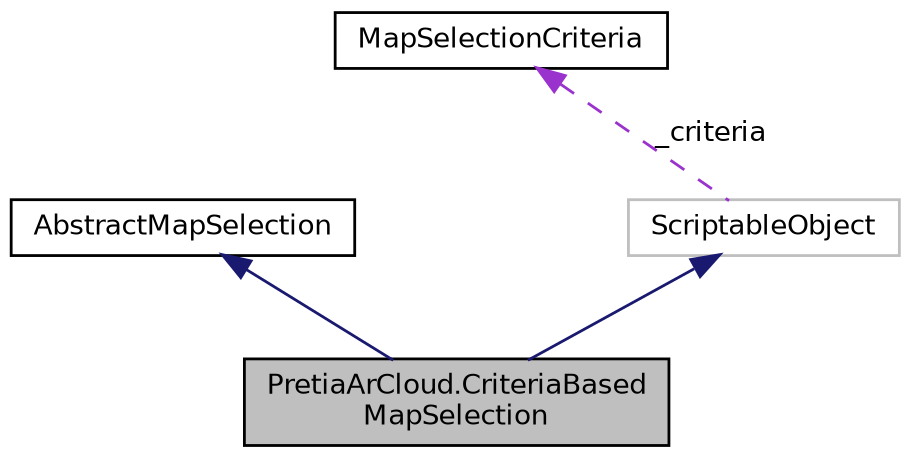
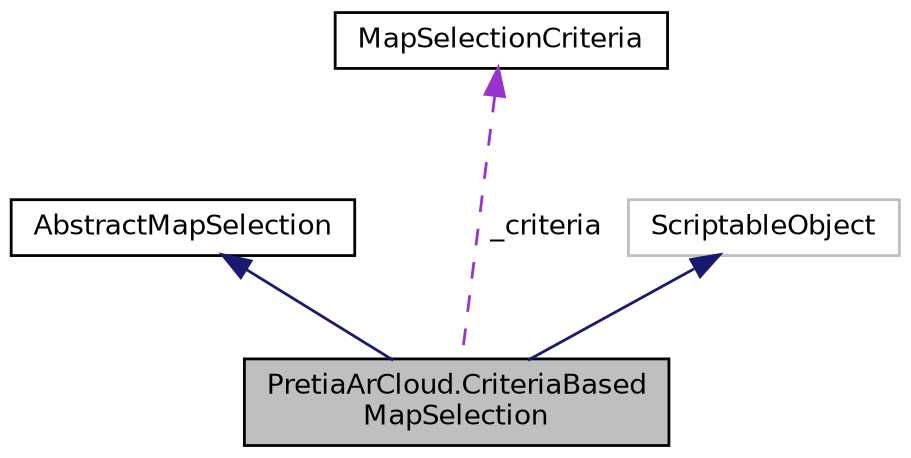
(645, 142) -> (478, 228)
